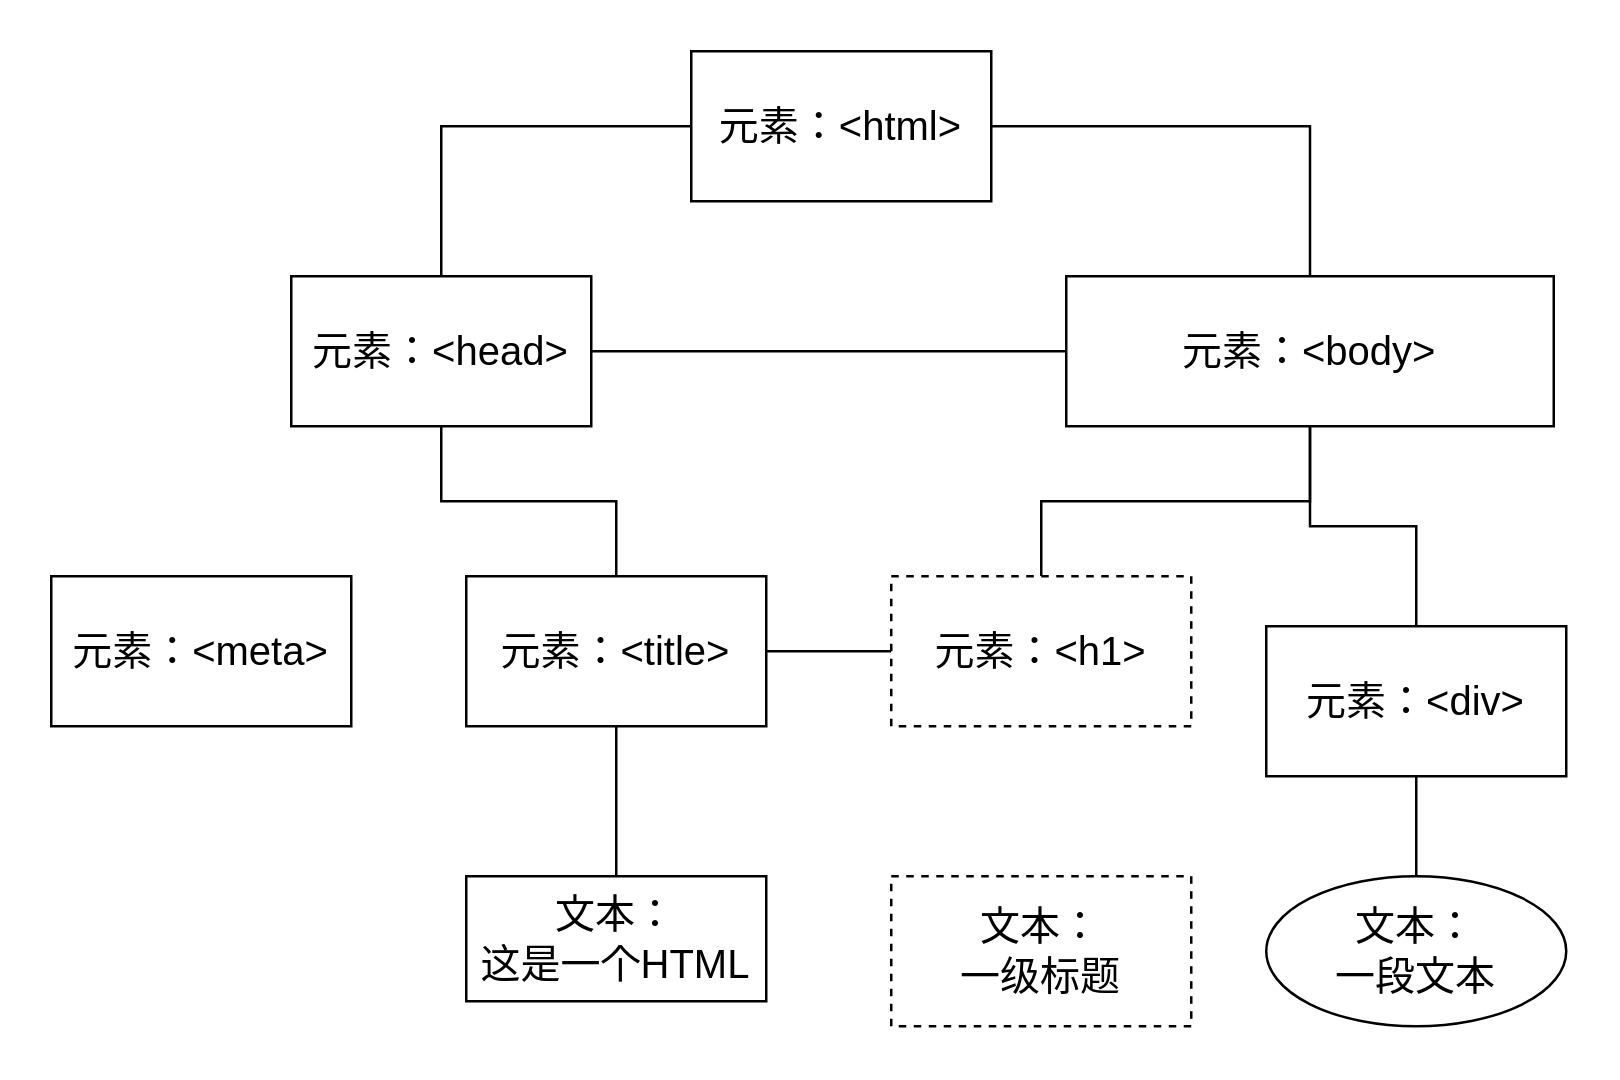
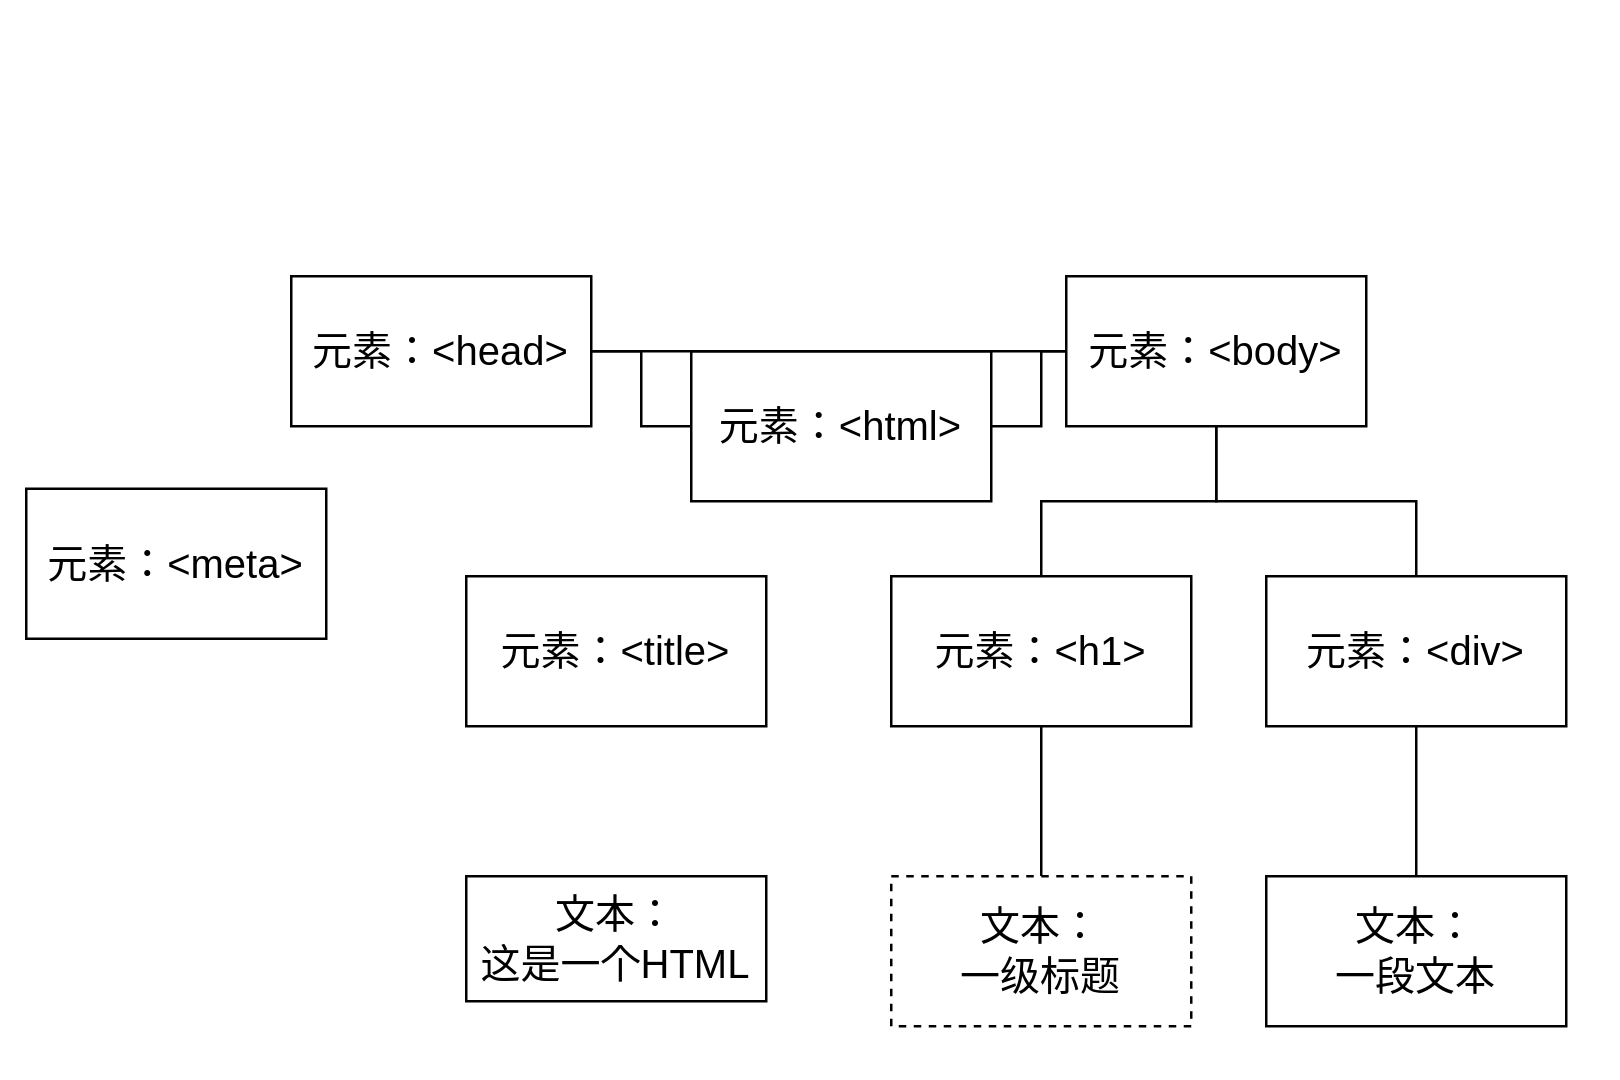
(841, 126) -> (841, 426)
(1310, 351) -> (1216, 351)
(528, 501) -> none
(201, 651) -> (176, 564)
(829, 651) -> (1041, 801)
(1041, 651) -> (1041, 651)
(1416, 701) -> (1416, 651)
(616, 801) -> none
(1416, 951) -> (1416, 951)
